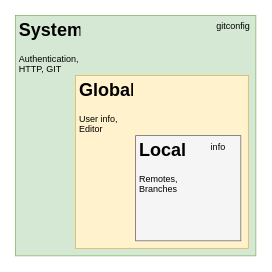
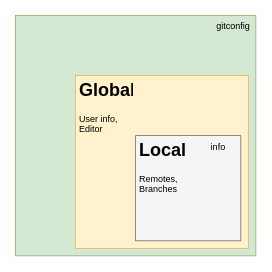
(49, 45) -> none
